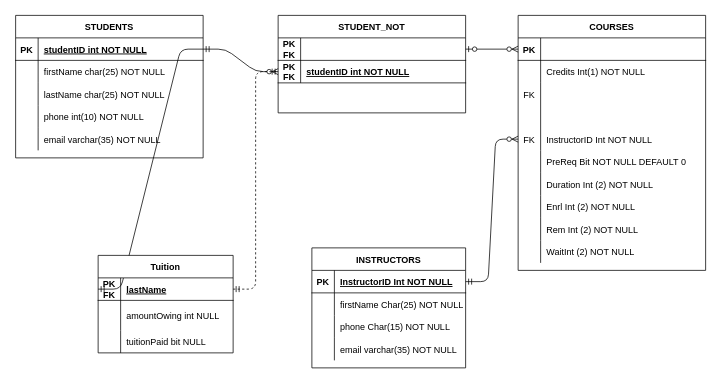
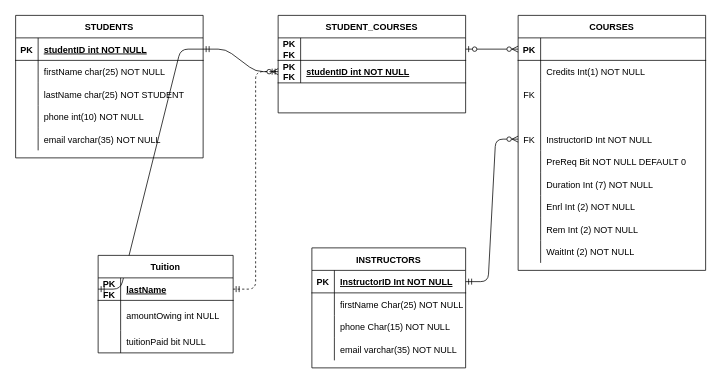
(371, 27) -> (371, 27)
(104, 95) -> (112, 95)
(603, 185) -> (603, 185)
